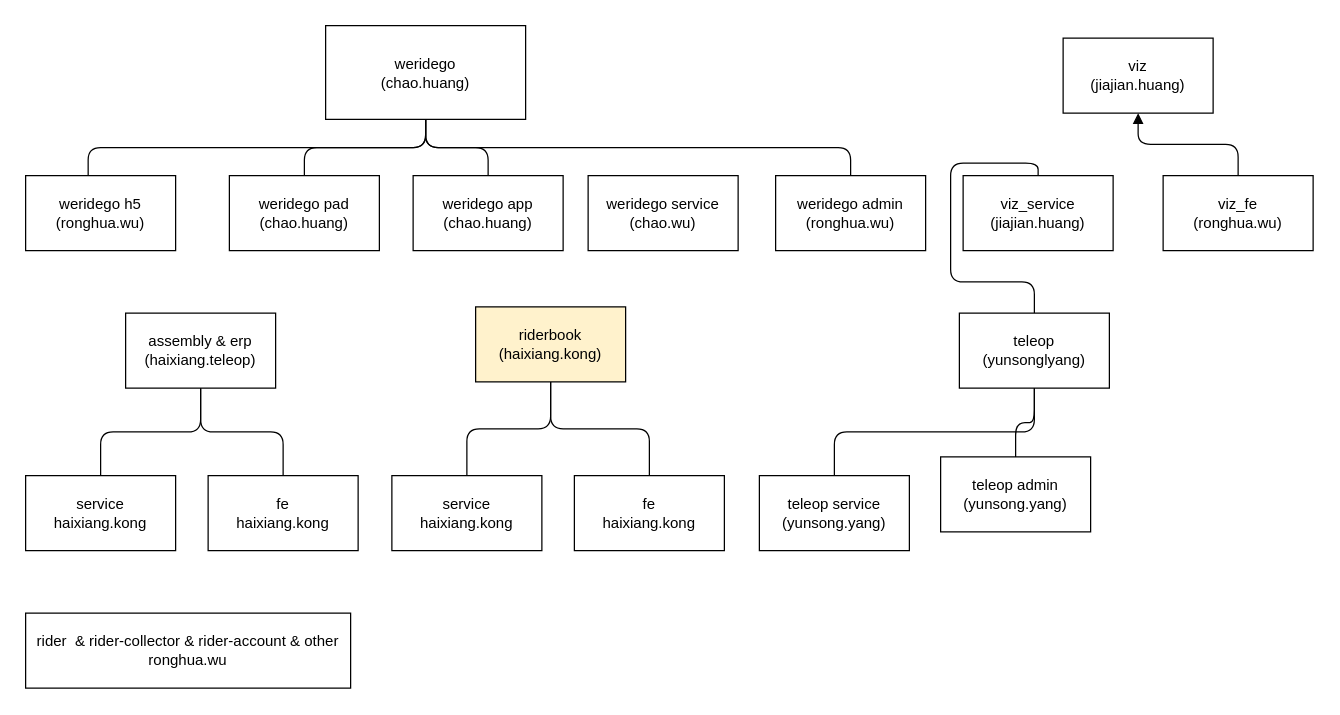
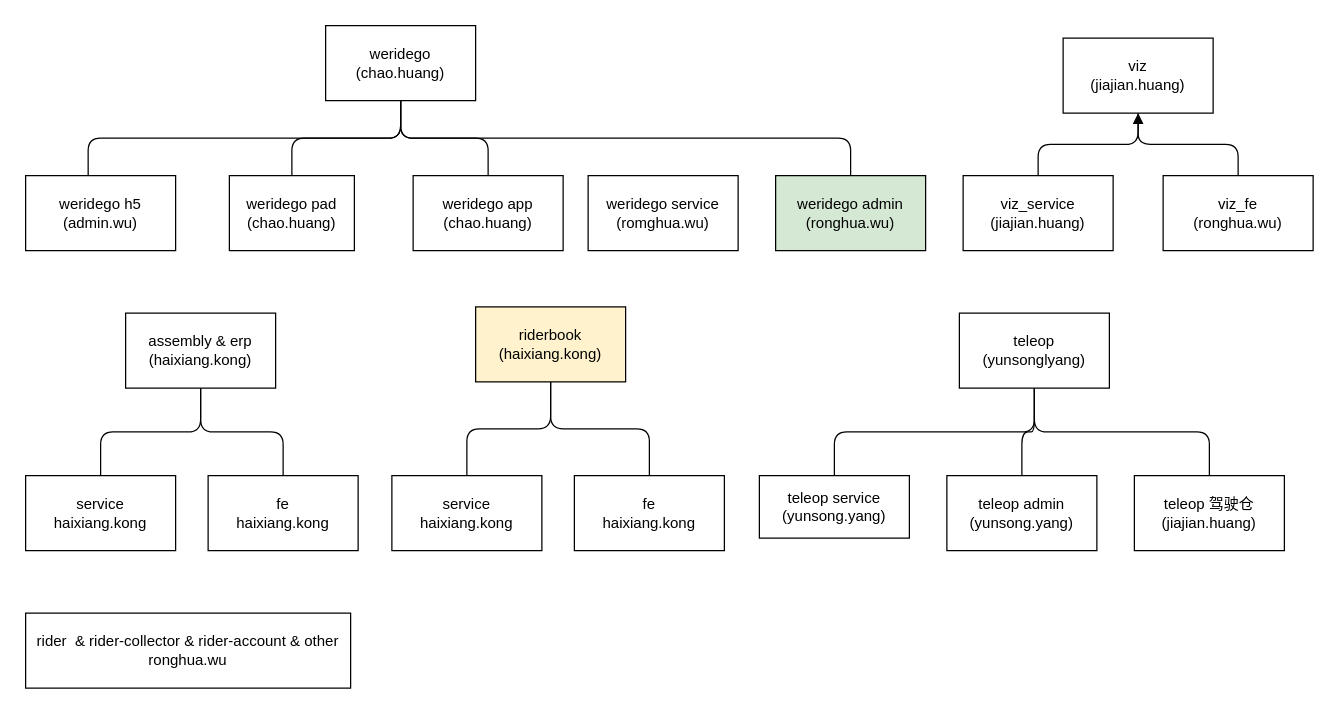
(426, 73) -> (401, 63)
(101, 213) -> (101, 213)
(304, 213) -> (292, 213)
(663, 213) -> (663, 213)
(851, 213) -> (851, 213)
(951, 231) -> (1080, 144)
(201, 351) -> (201, 351)
none -> (1140, 432)
(1016, 494) -> (1022, 513)
(834, 513) -> (834, 507)
none -> (1209, 513)
